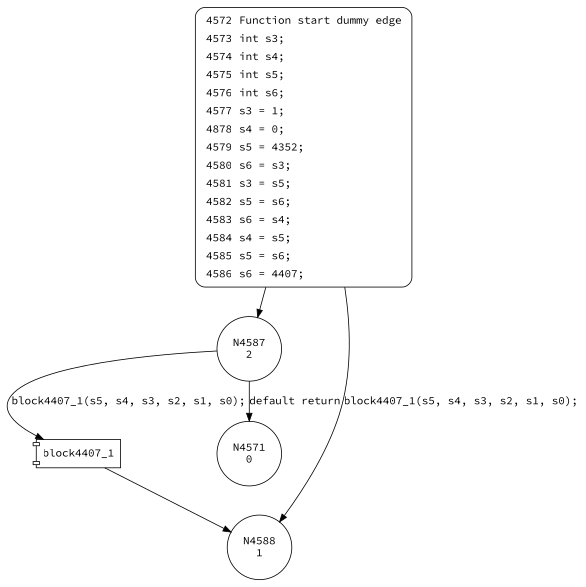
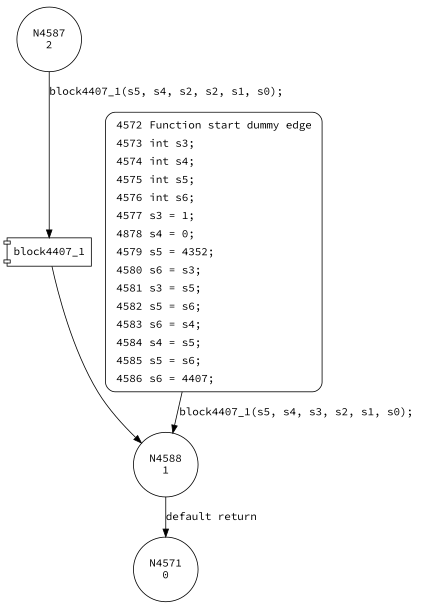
(263, 298) -> none
(249, 397) -> (166, 513)
(129, 401) -> (167, 92)
